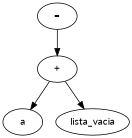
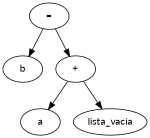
none -> (23, 69)
